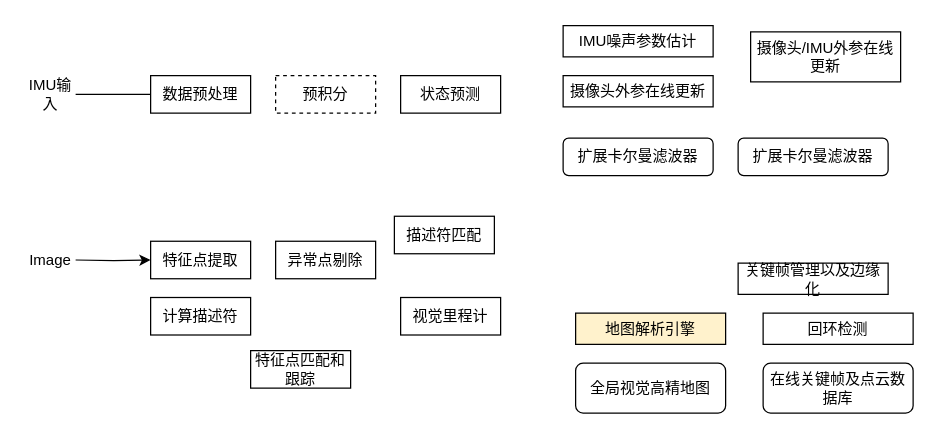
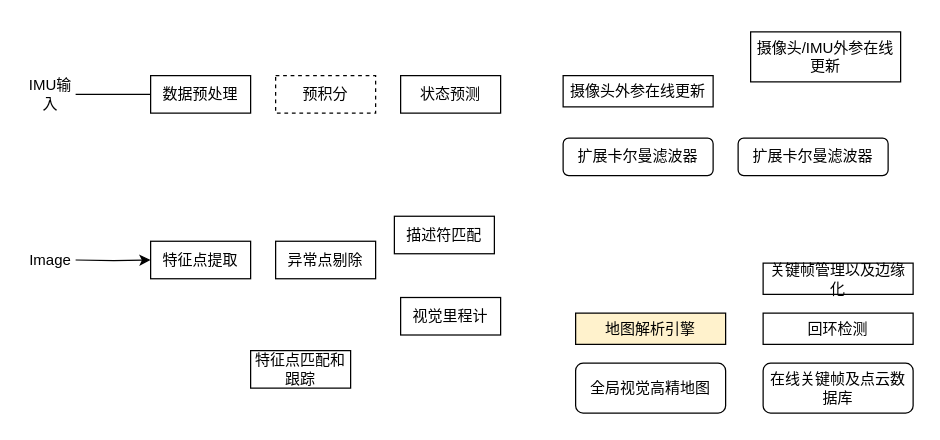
(638, 41) -> none
(813, 279) -> (838, 279)
(201, 316) -> none
